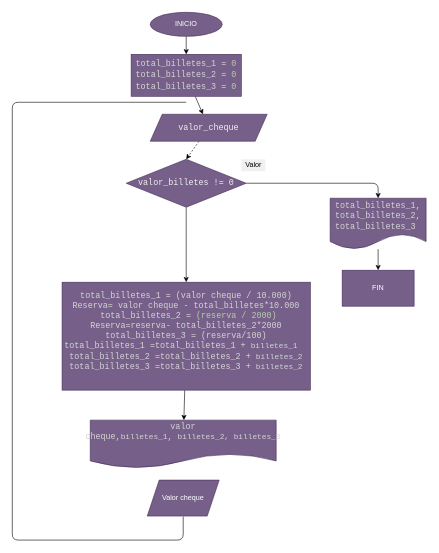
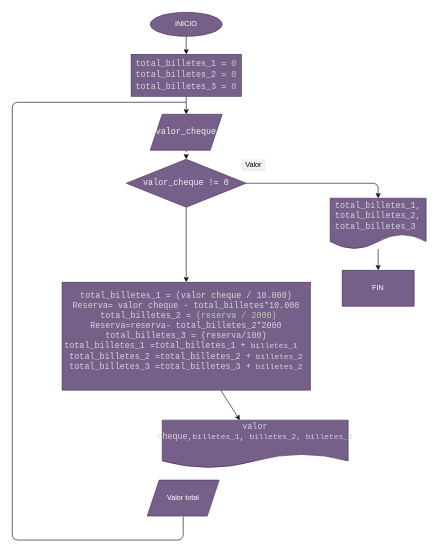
(209, 128) -> (186, 132)
(186, 183) -> (186, 183)
(183, 444) -> (255, 444)
(183, 498) -> (183, 498)
